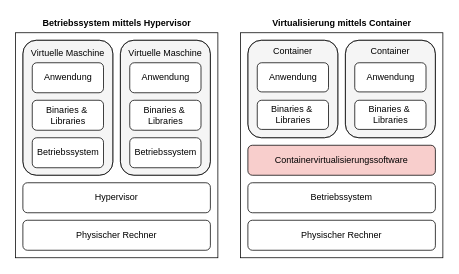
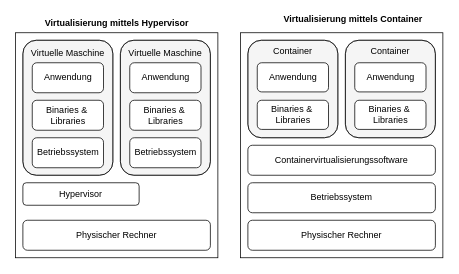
(117, 23) -> (117, 23)
(342, 23) -> (353, 19)
(342, 160) -> (342, 160)
(117, 198) -> (81, 194)
